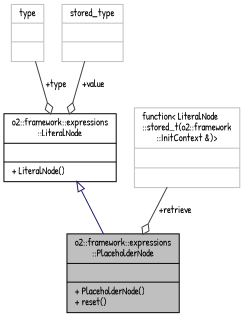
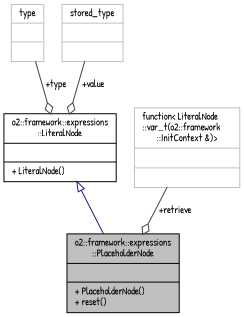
(187, 128) -> (182, 128)
